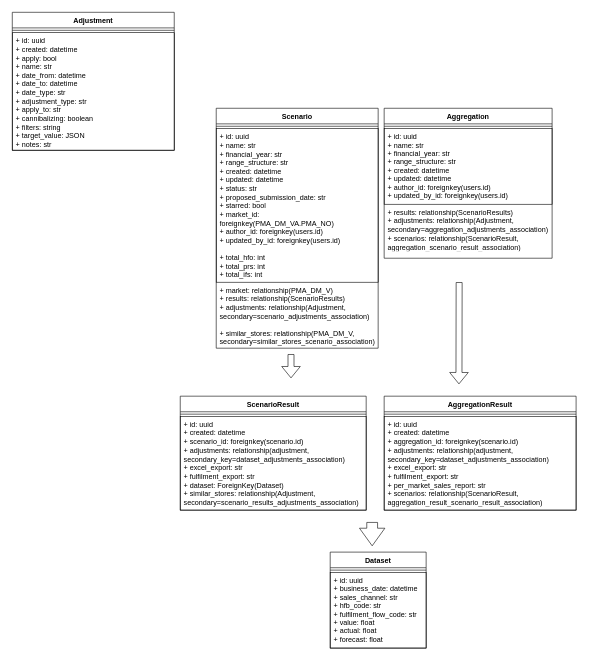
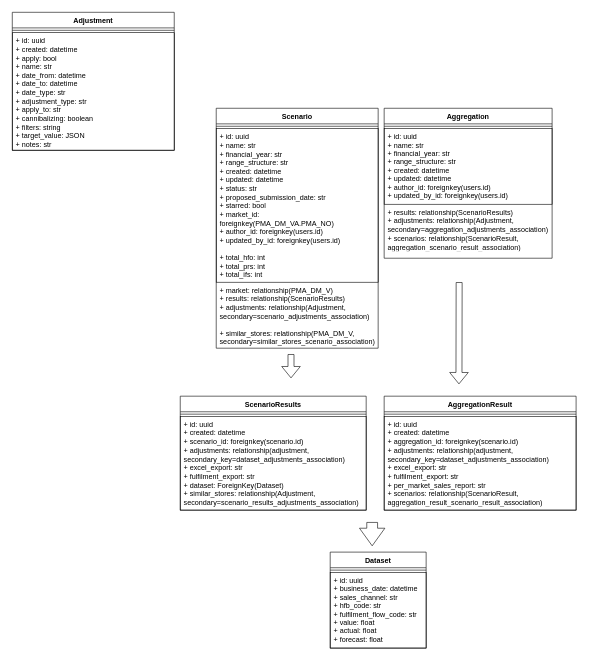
(273, 405) -> (273, 405)
